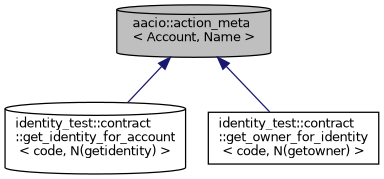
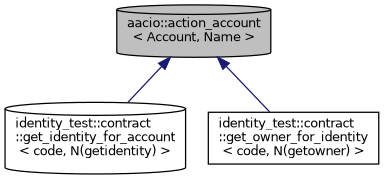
(194, 31) -> (194, 31)
